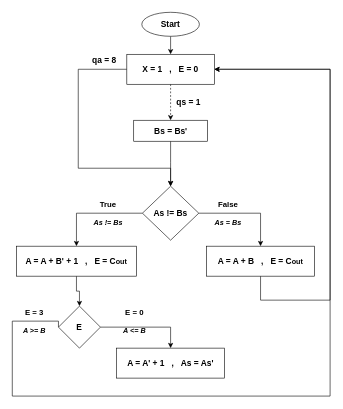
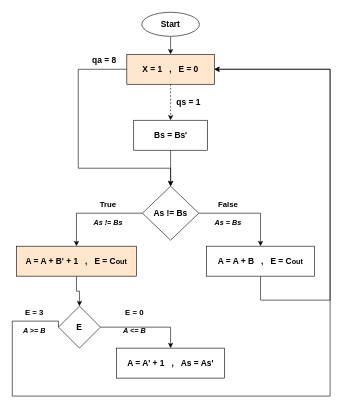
(171, 69) -> (171, 69)
(171, 131) -> (171, 135)
(77, 261) -> (77, 261)
